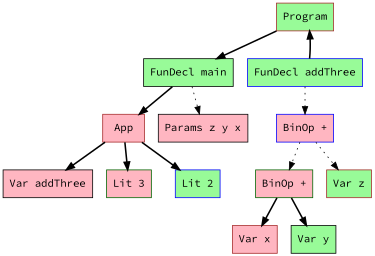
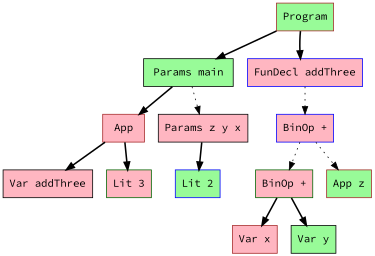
(310, 49) -> (300, 41)
(188, 73) -> (188, 73)
(305, 73) -> (305, 73)
(157, 154) -> (201, 152)
(349, 184) -> (349, 184)
